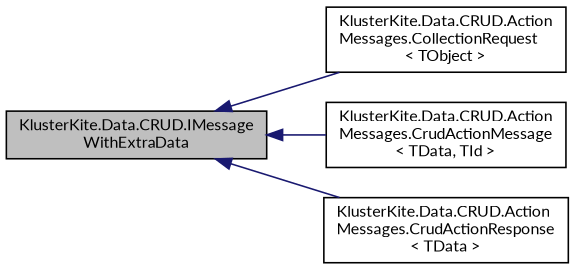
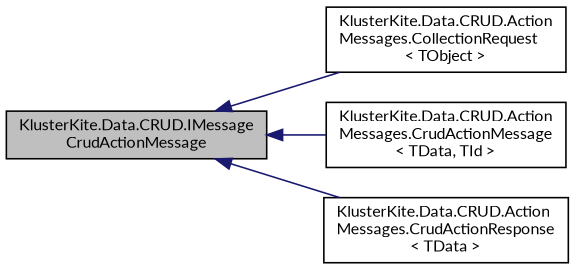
(137, 135) -> (137, 135)
